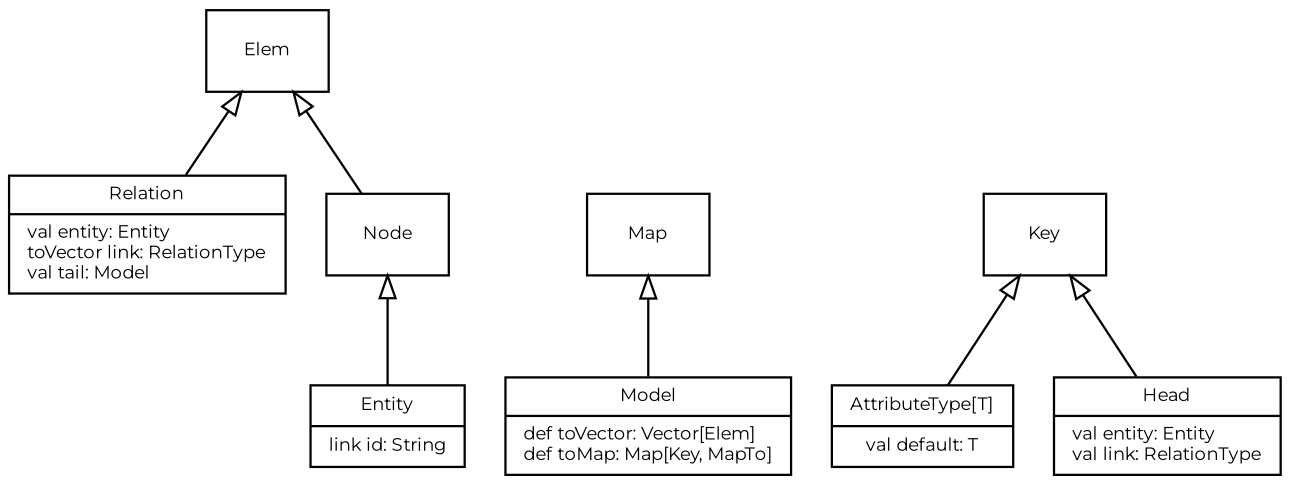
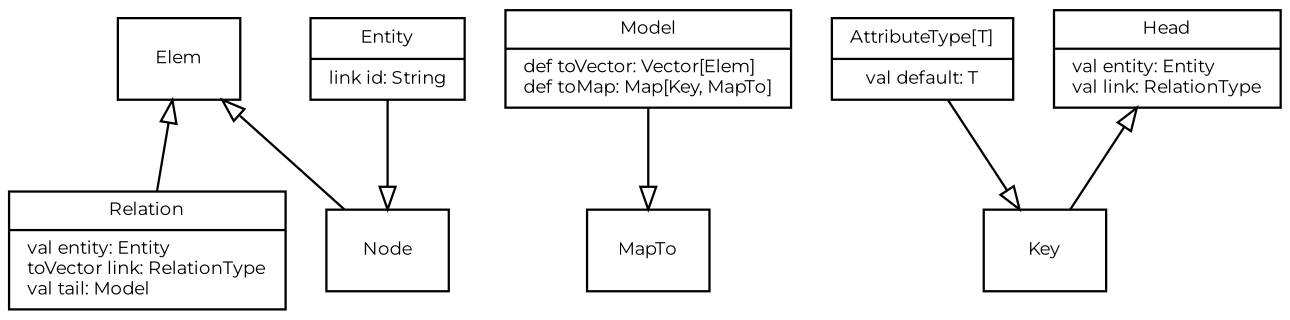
(648, 235) -> (648, 250)
(1110, 336) -> (1097, 168)
